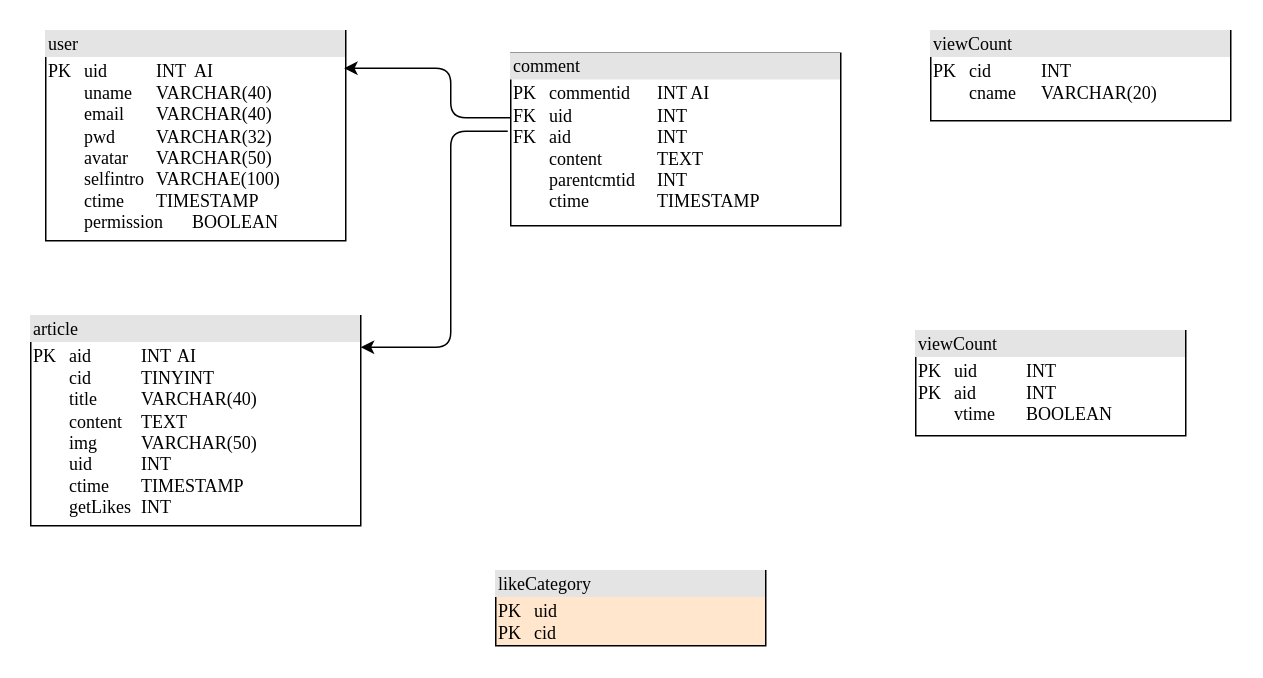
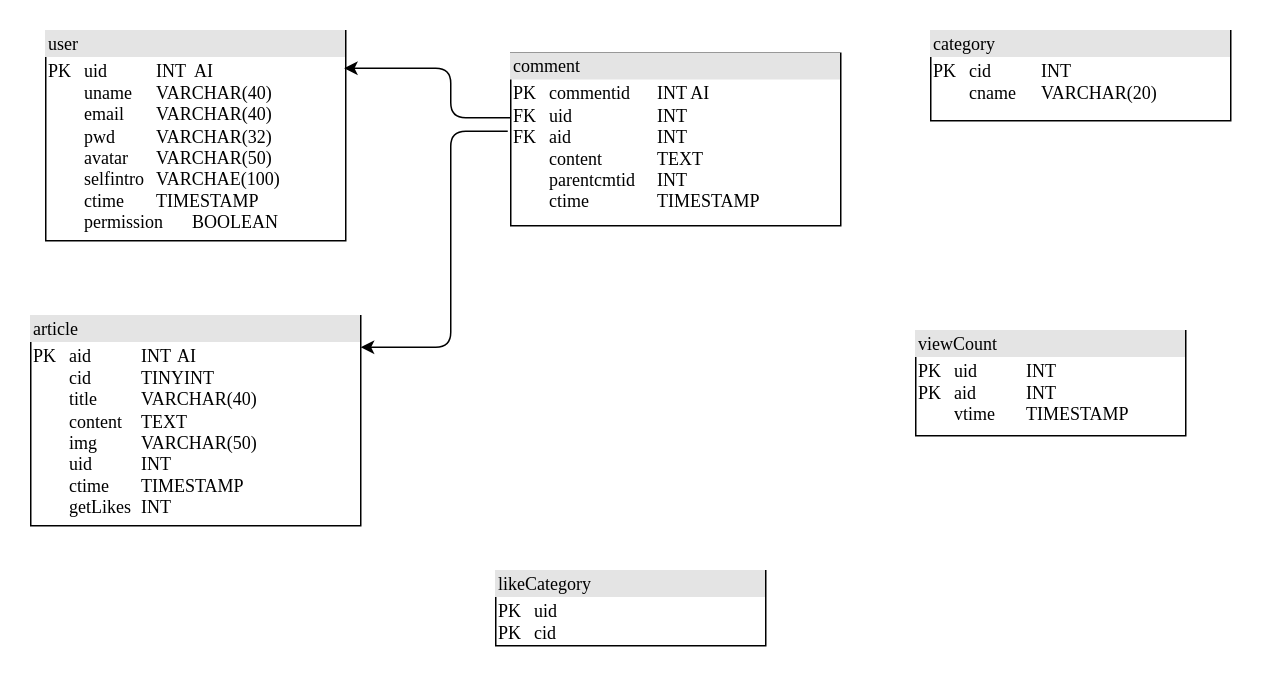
(1016, 63) -> (1016, 63)
(979, 374) -> (989, 374)
(631, 608) -> (631, 608)
